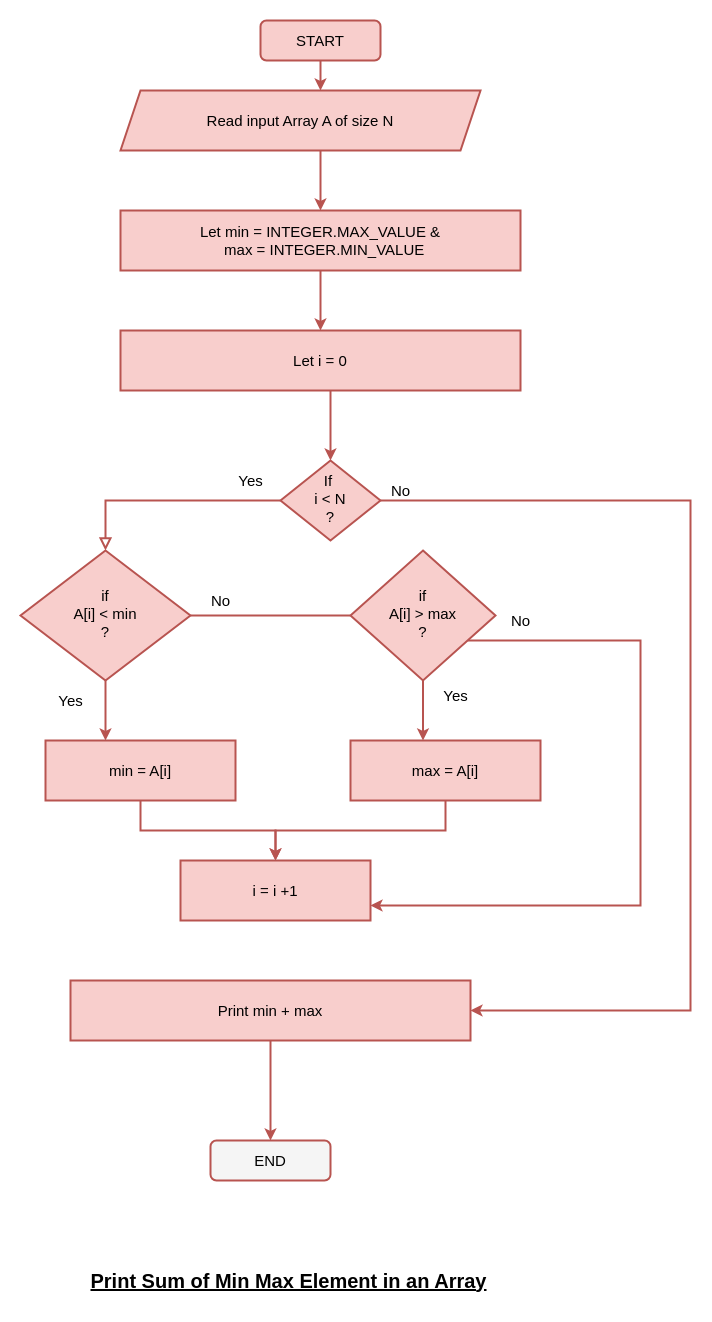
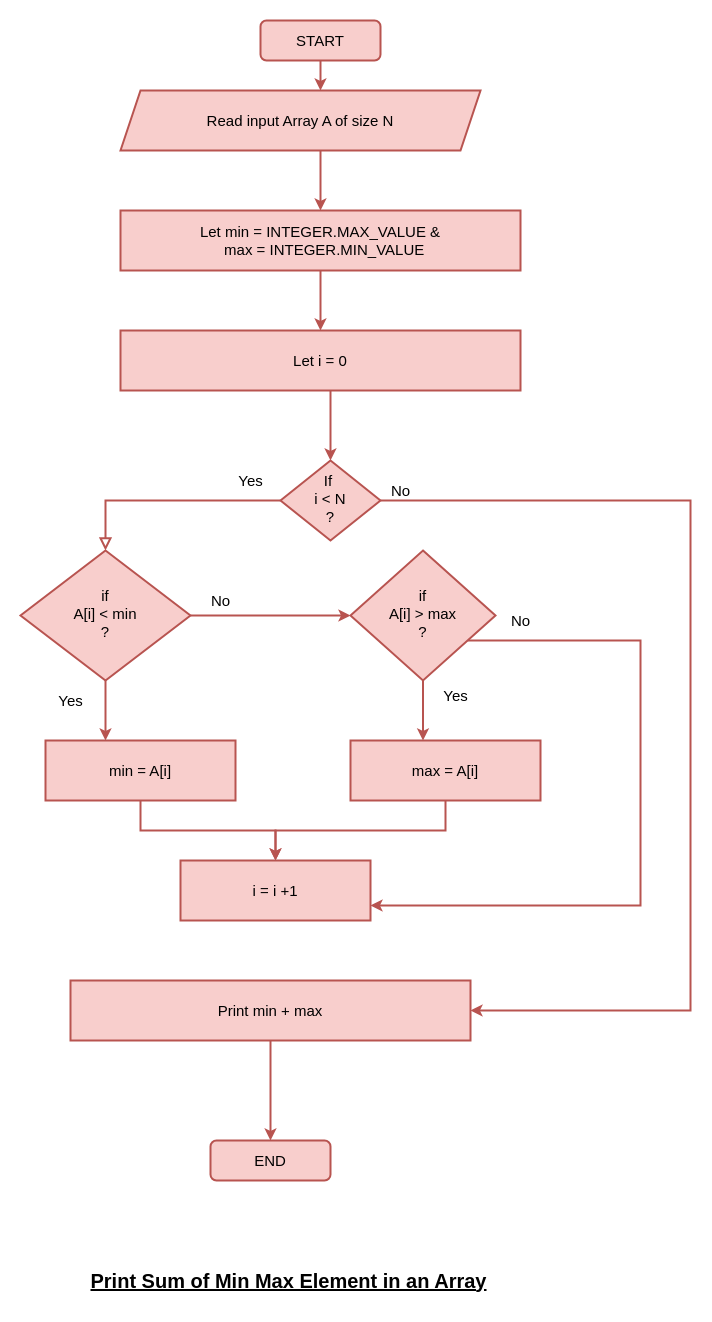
(343, 616) -> (340, 616)
(271, 1161) -> (271, 1161)
